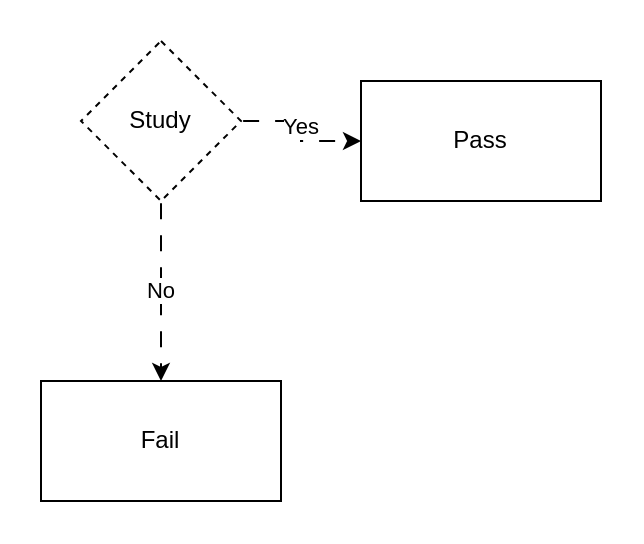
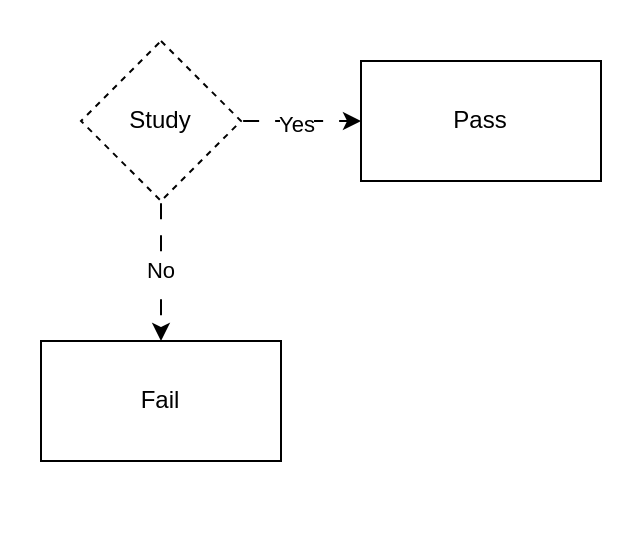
(481, 141) -> (481, 121)
(161, 441) -> (161, 401)
